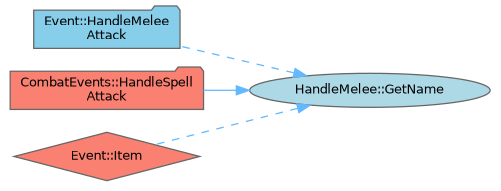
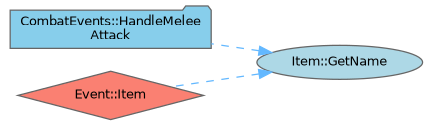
(107, 29) -> (111, 29)
(107, 90) -> none
(370, 90) -> (340, 62)
